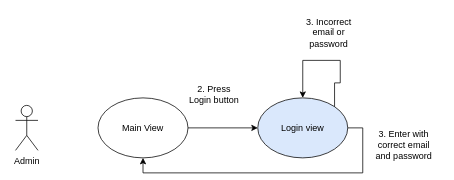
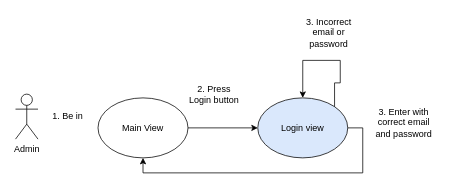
none -> (68, 117)
(27, 128) -> (27, 117)
(404, 145) -> (404, 122)
